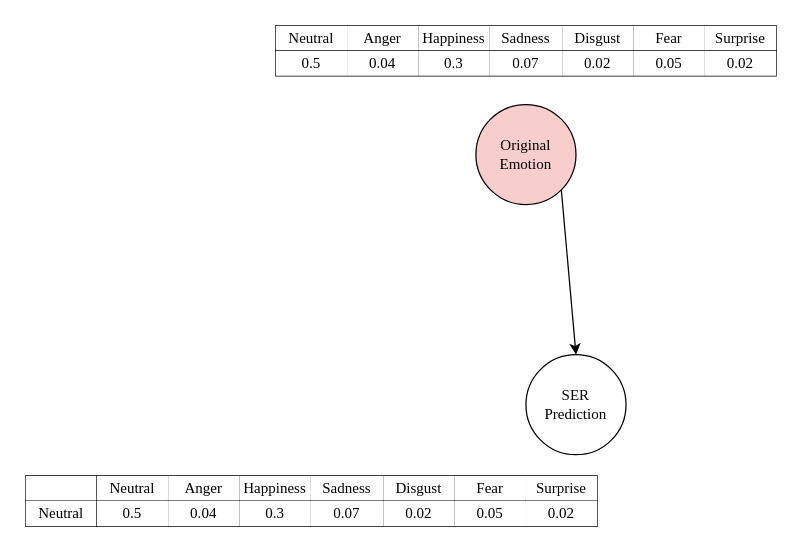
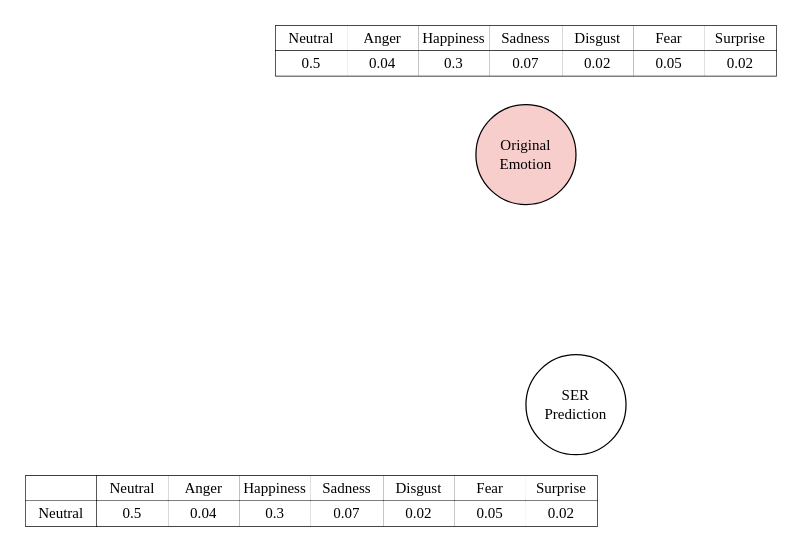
(568, 268) -> none
